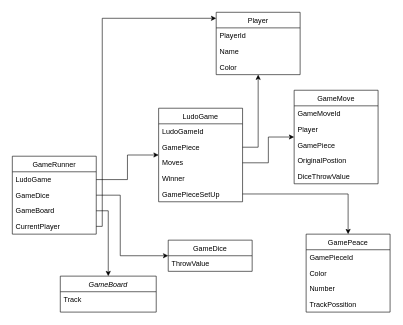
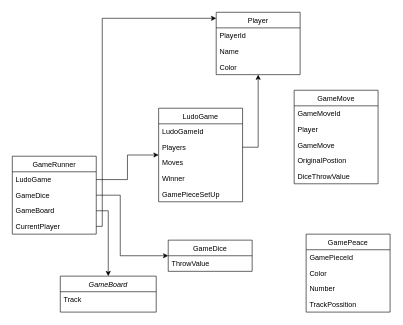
(315, 145) -> (314, 145)
(179, 148) -> (175, 148)
(269, 151) -> none
(348, 228) -> none
